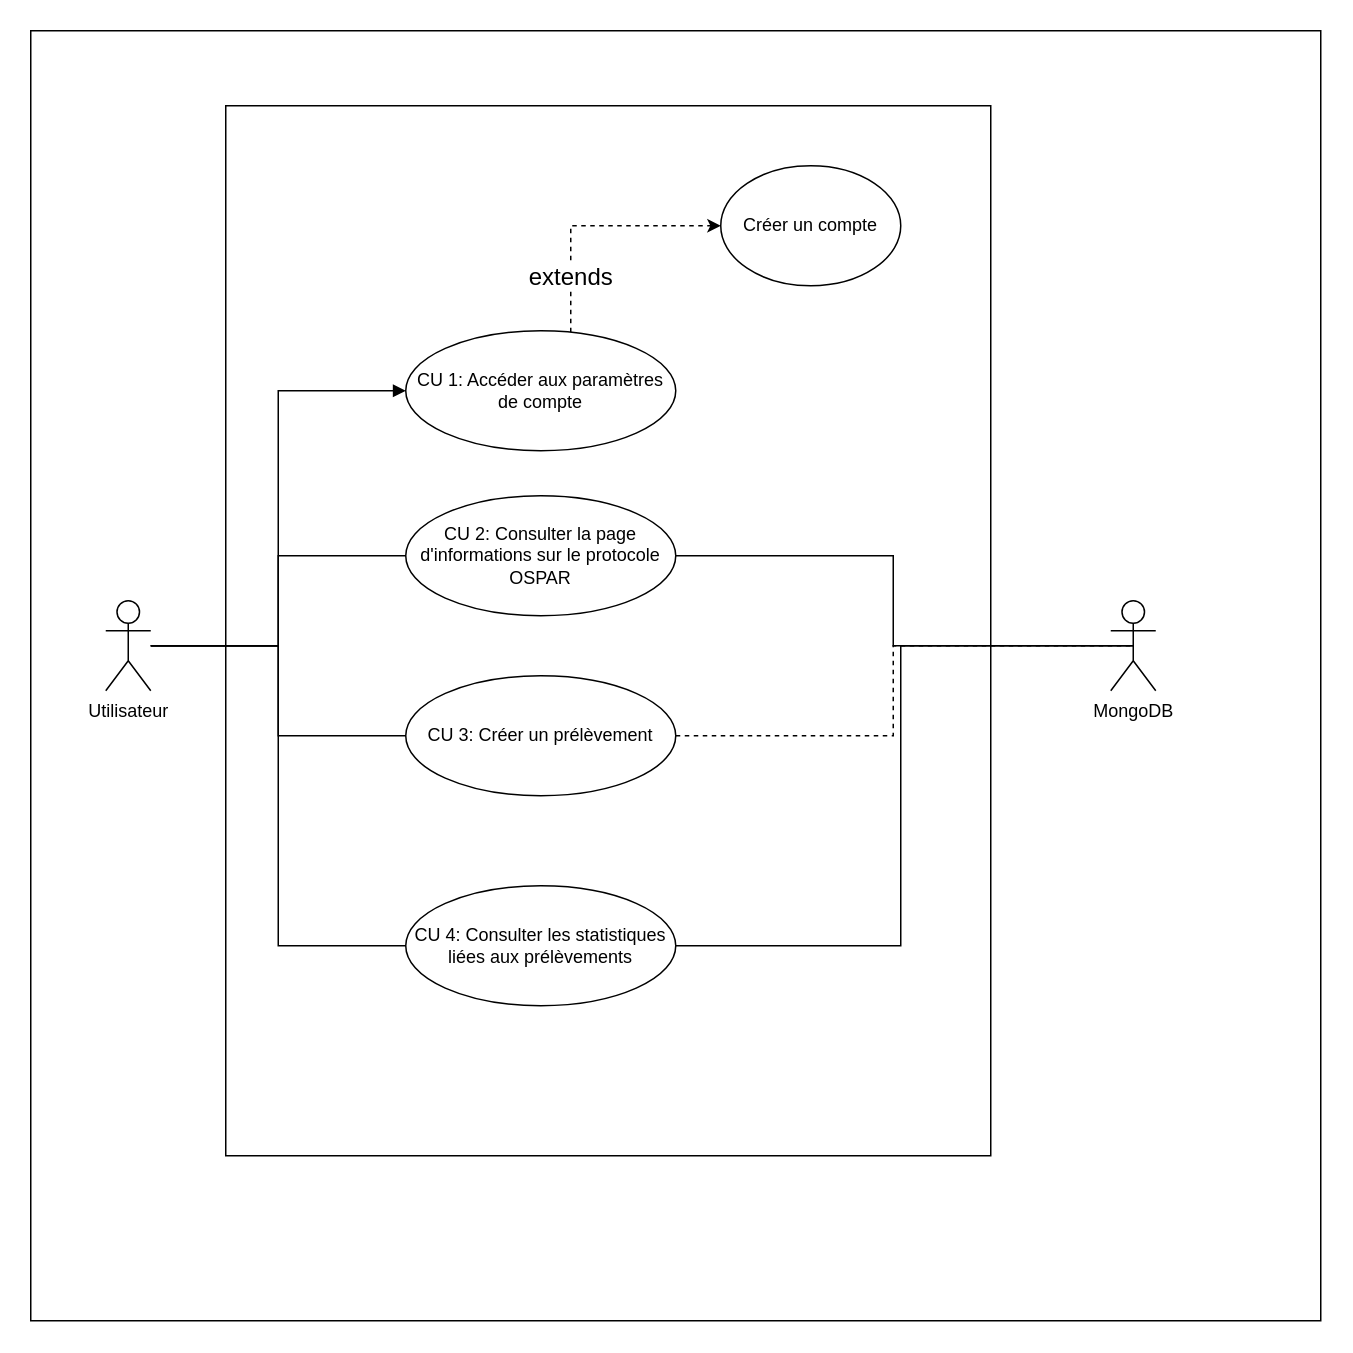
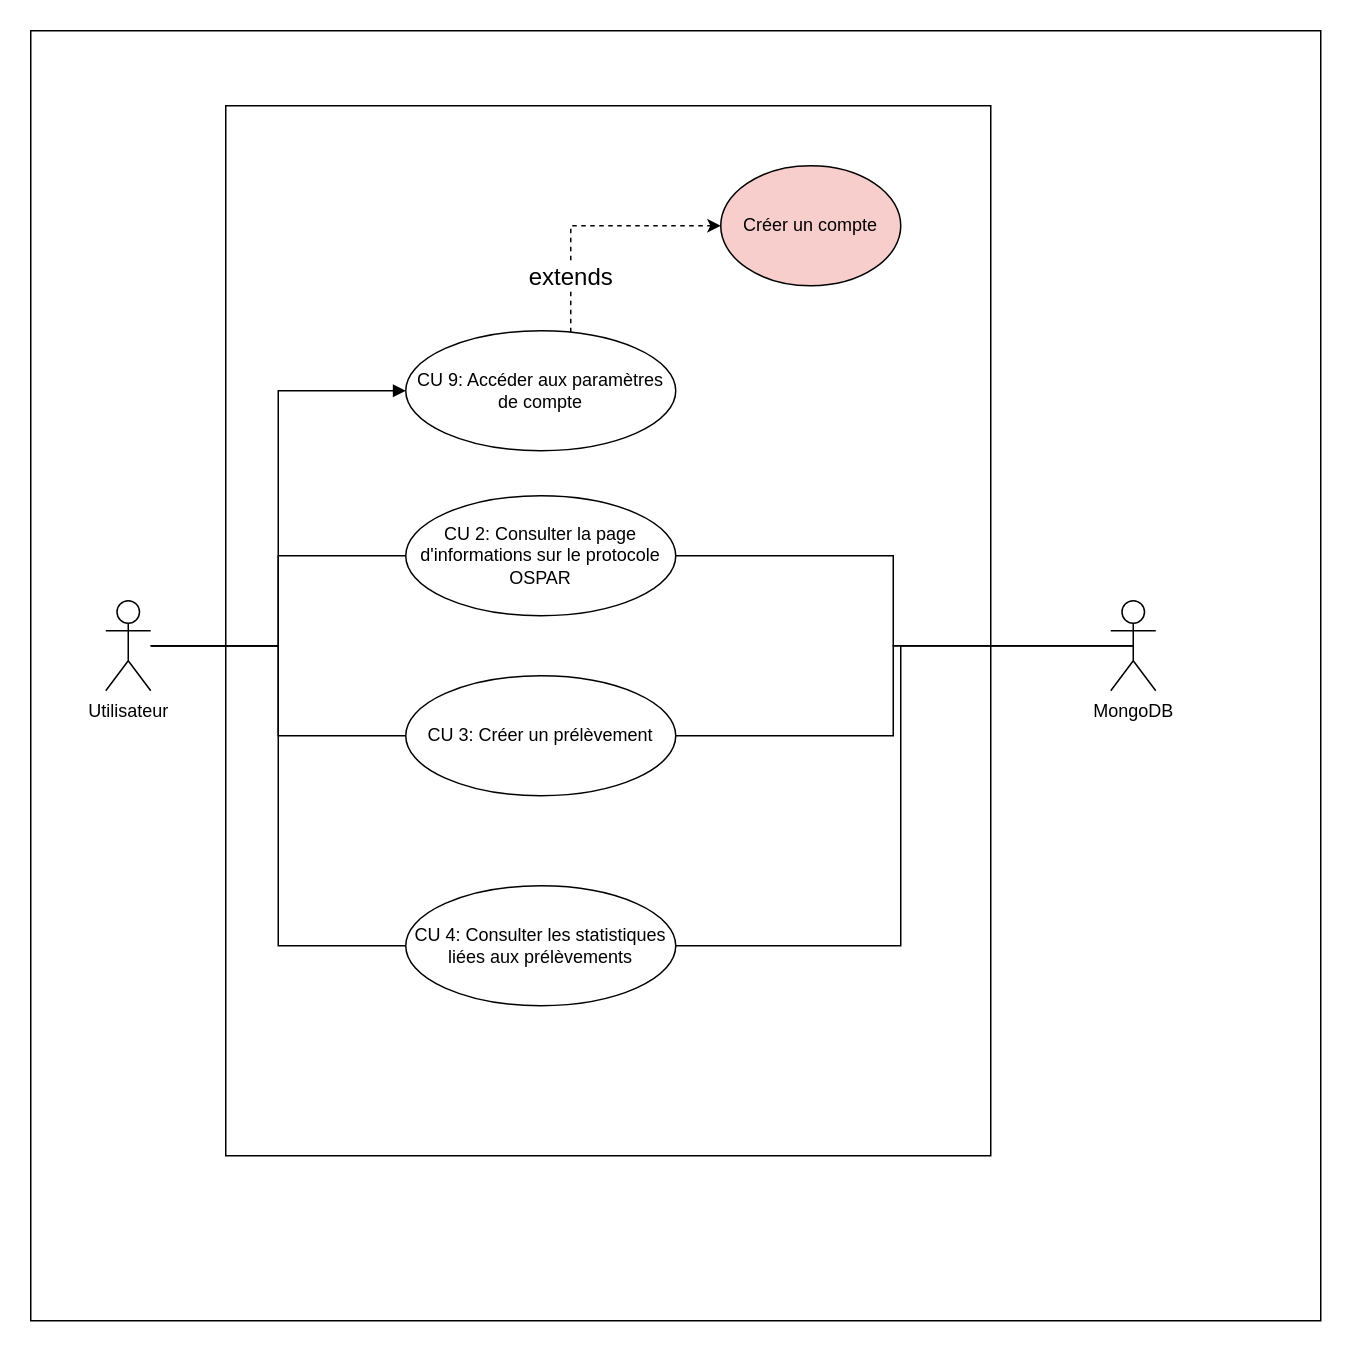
(811, 226) -> (811, 226)
(541, 391) -> (541, 391)
(829, 736) -> (829, 736)
